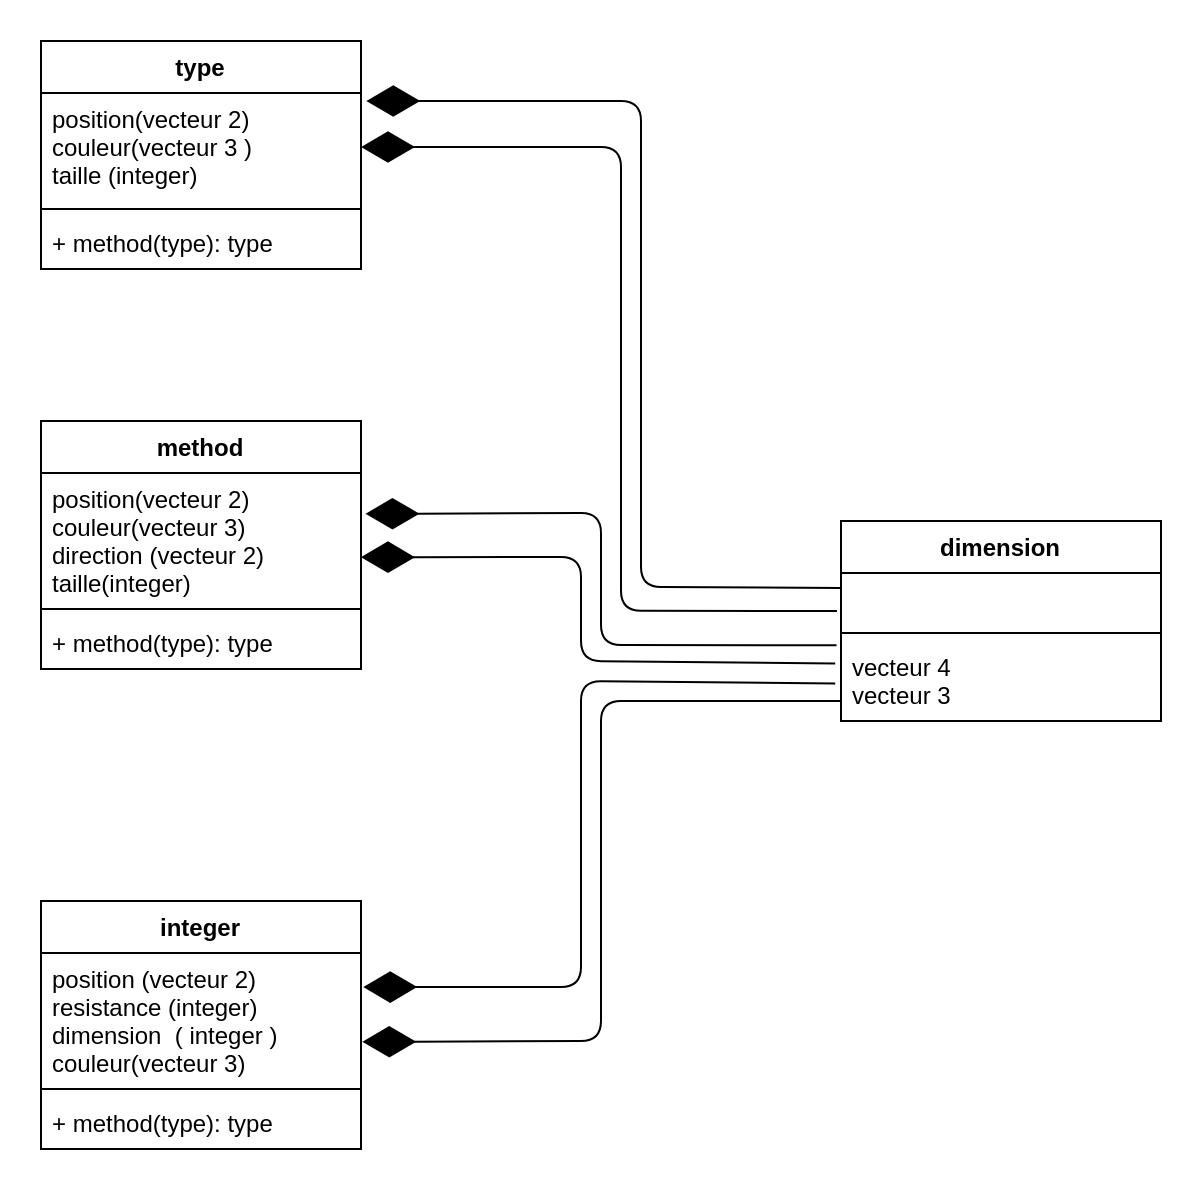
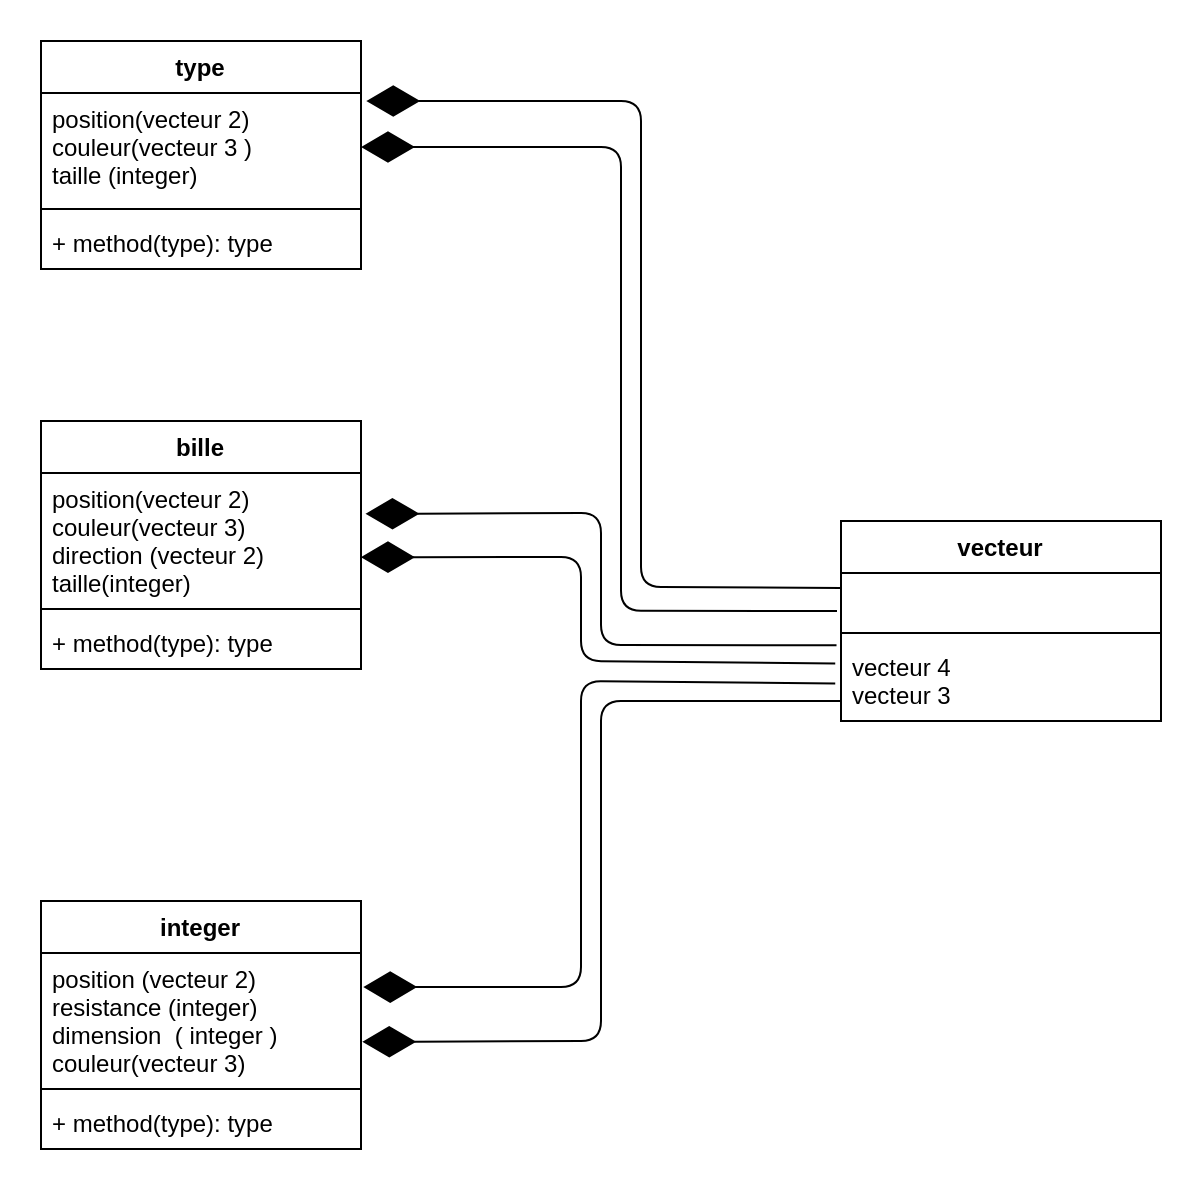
(200, 448) -> (200, 448)
(1000, 548) -> (1000, 548)
